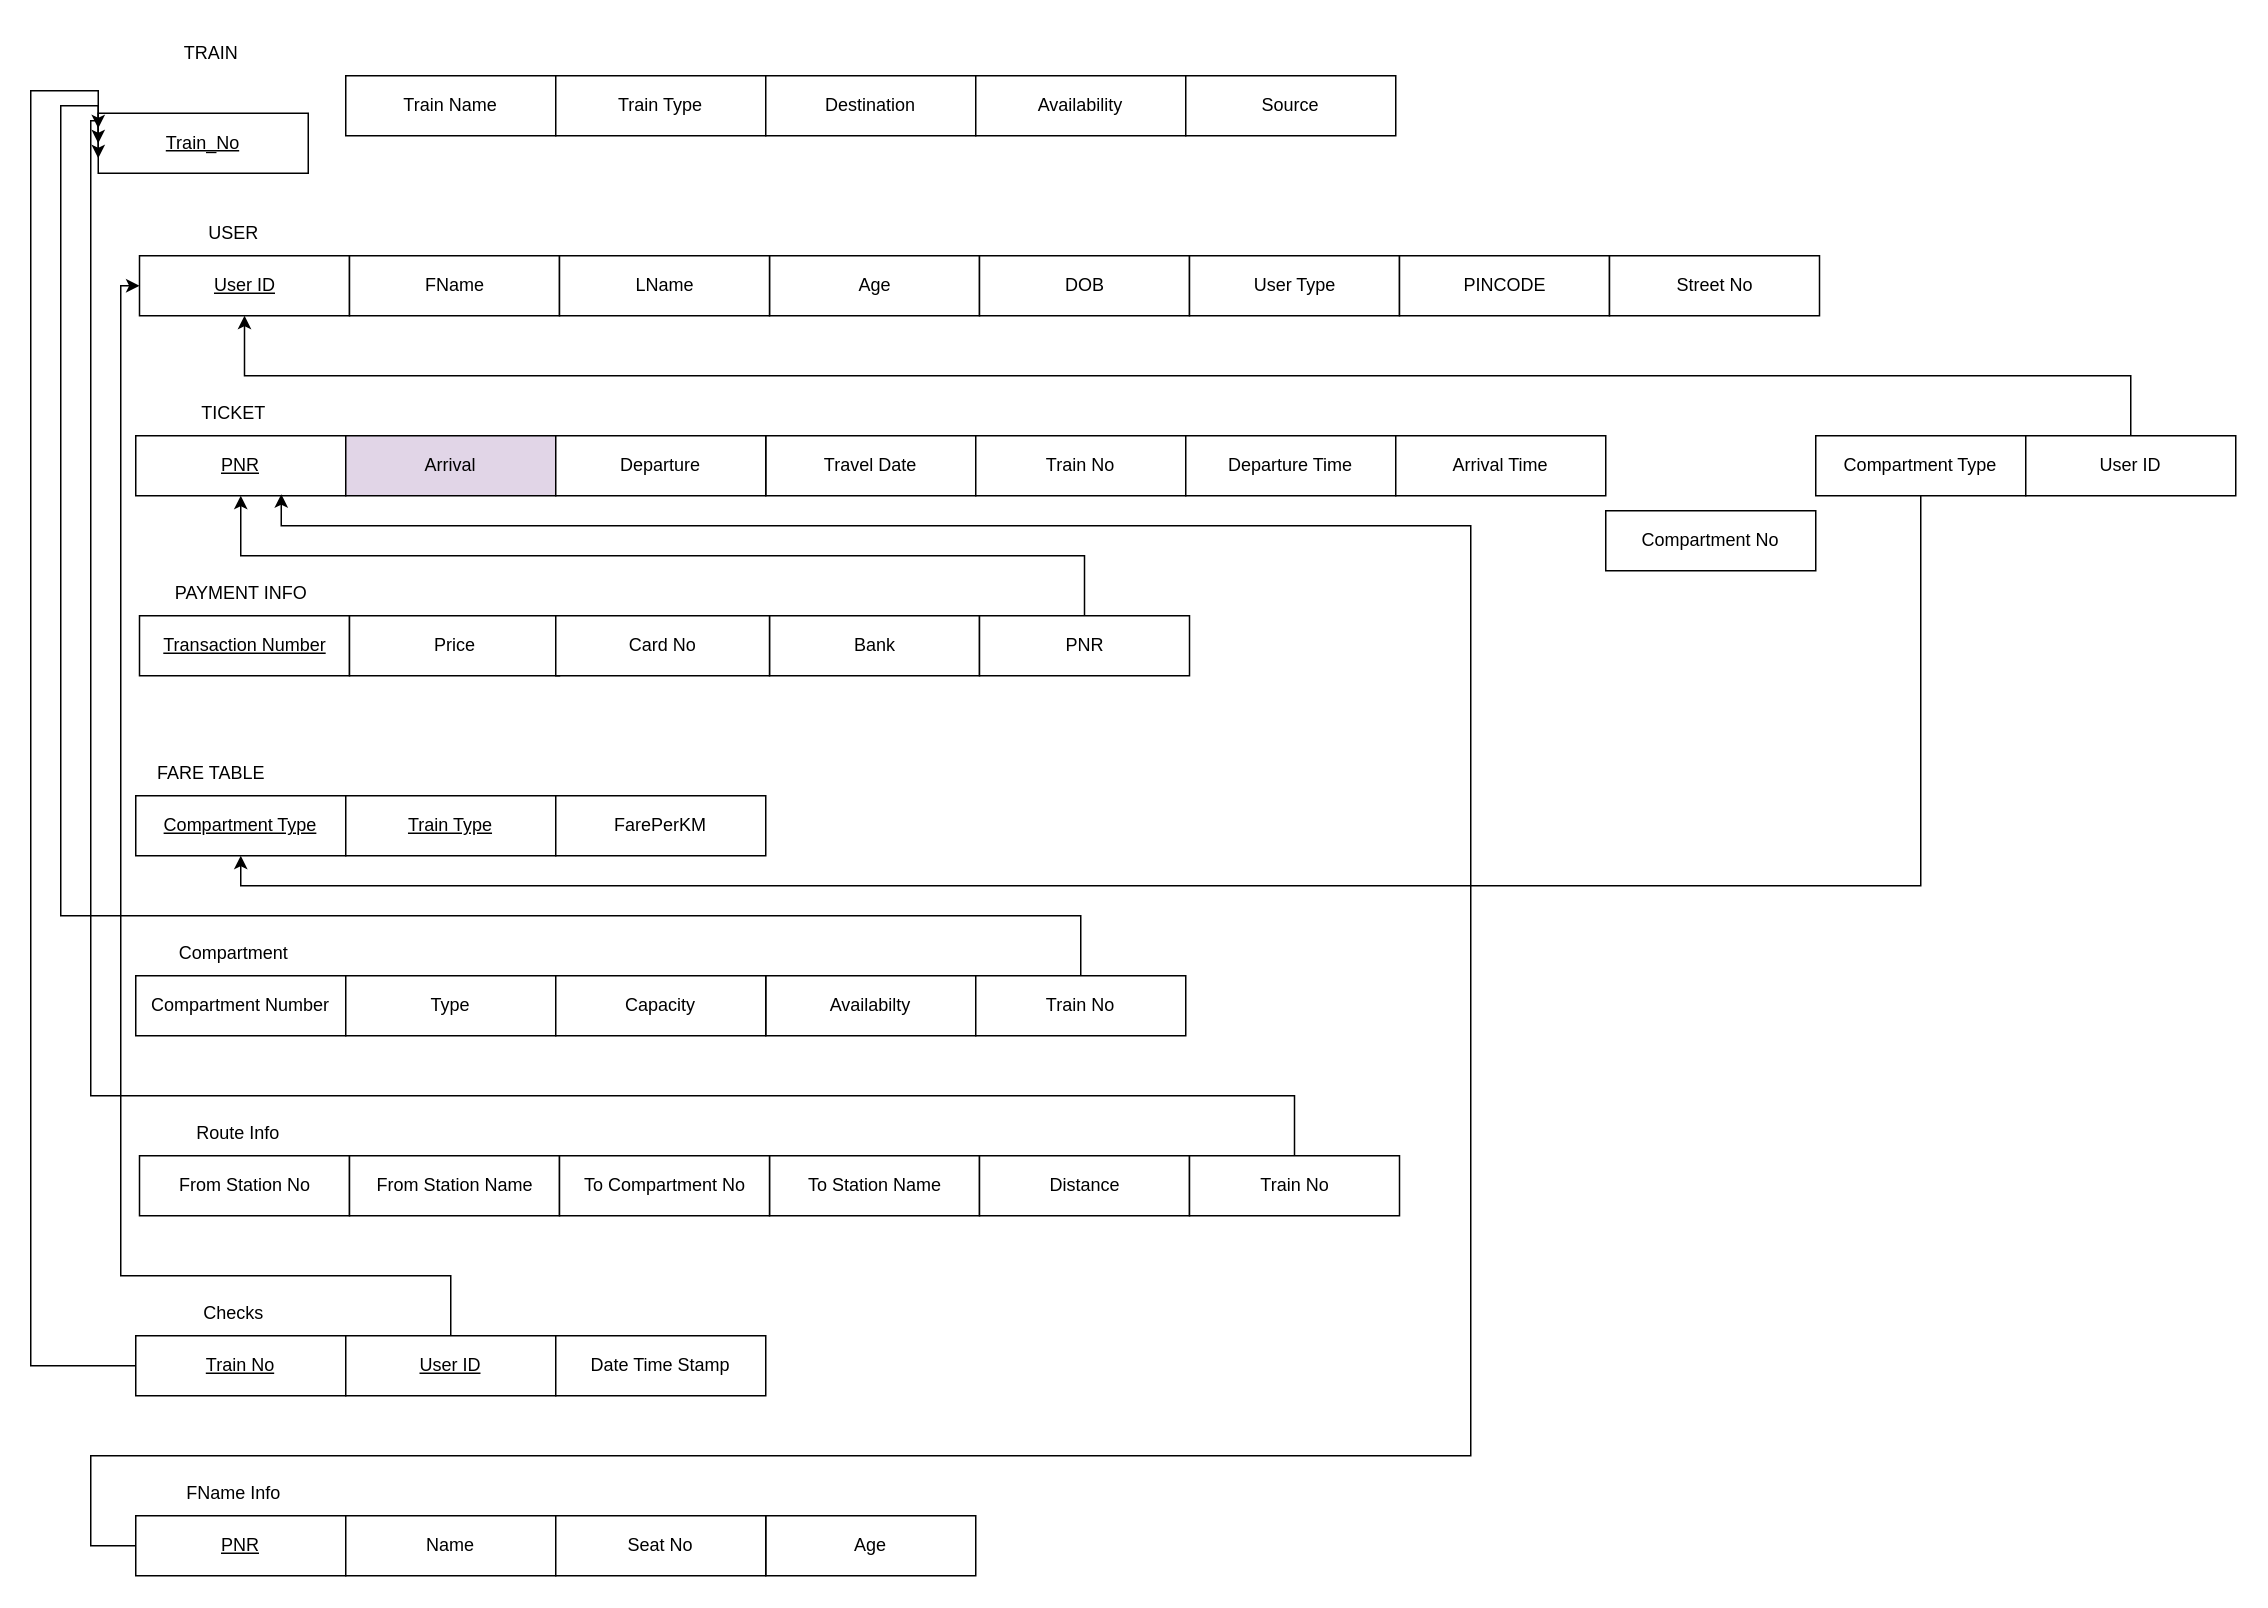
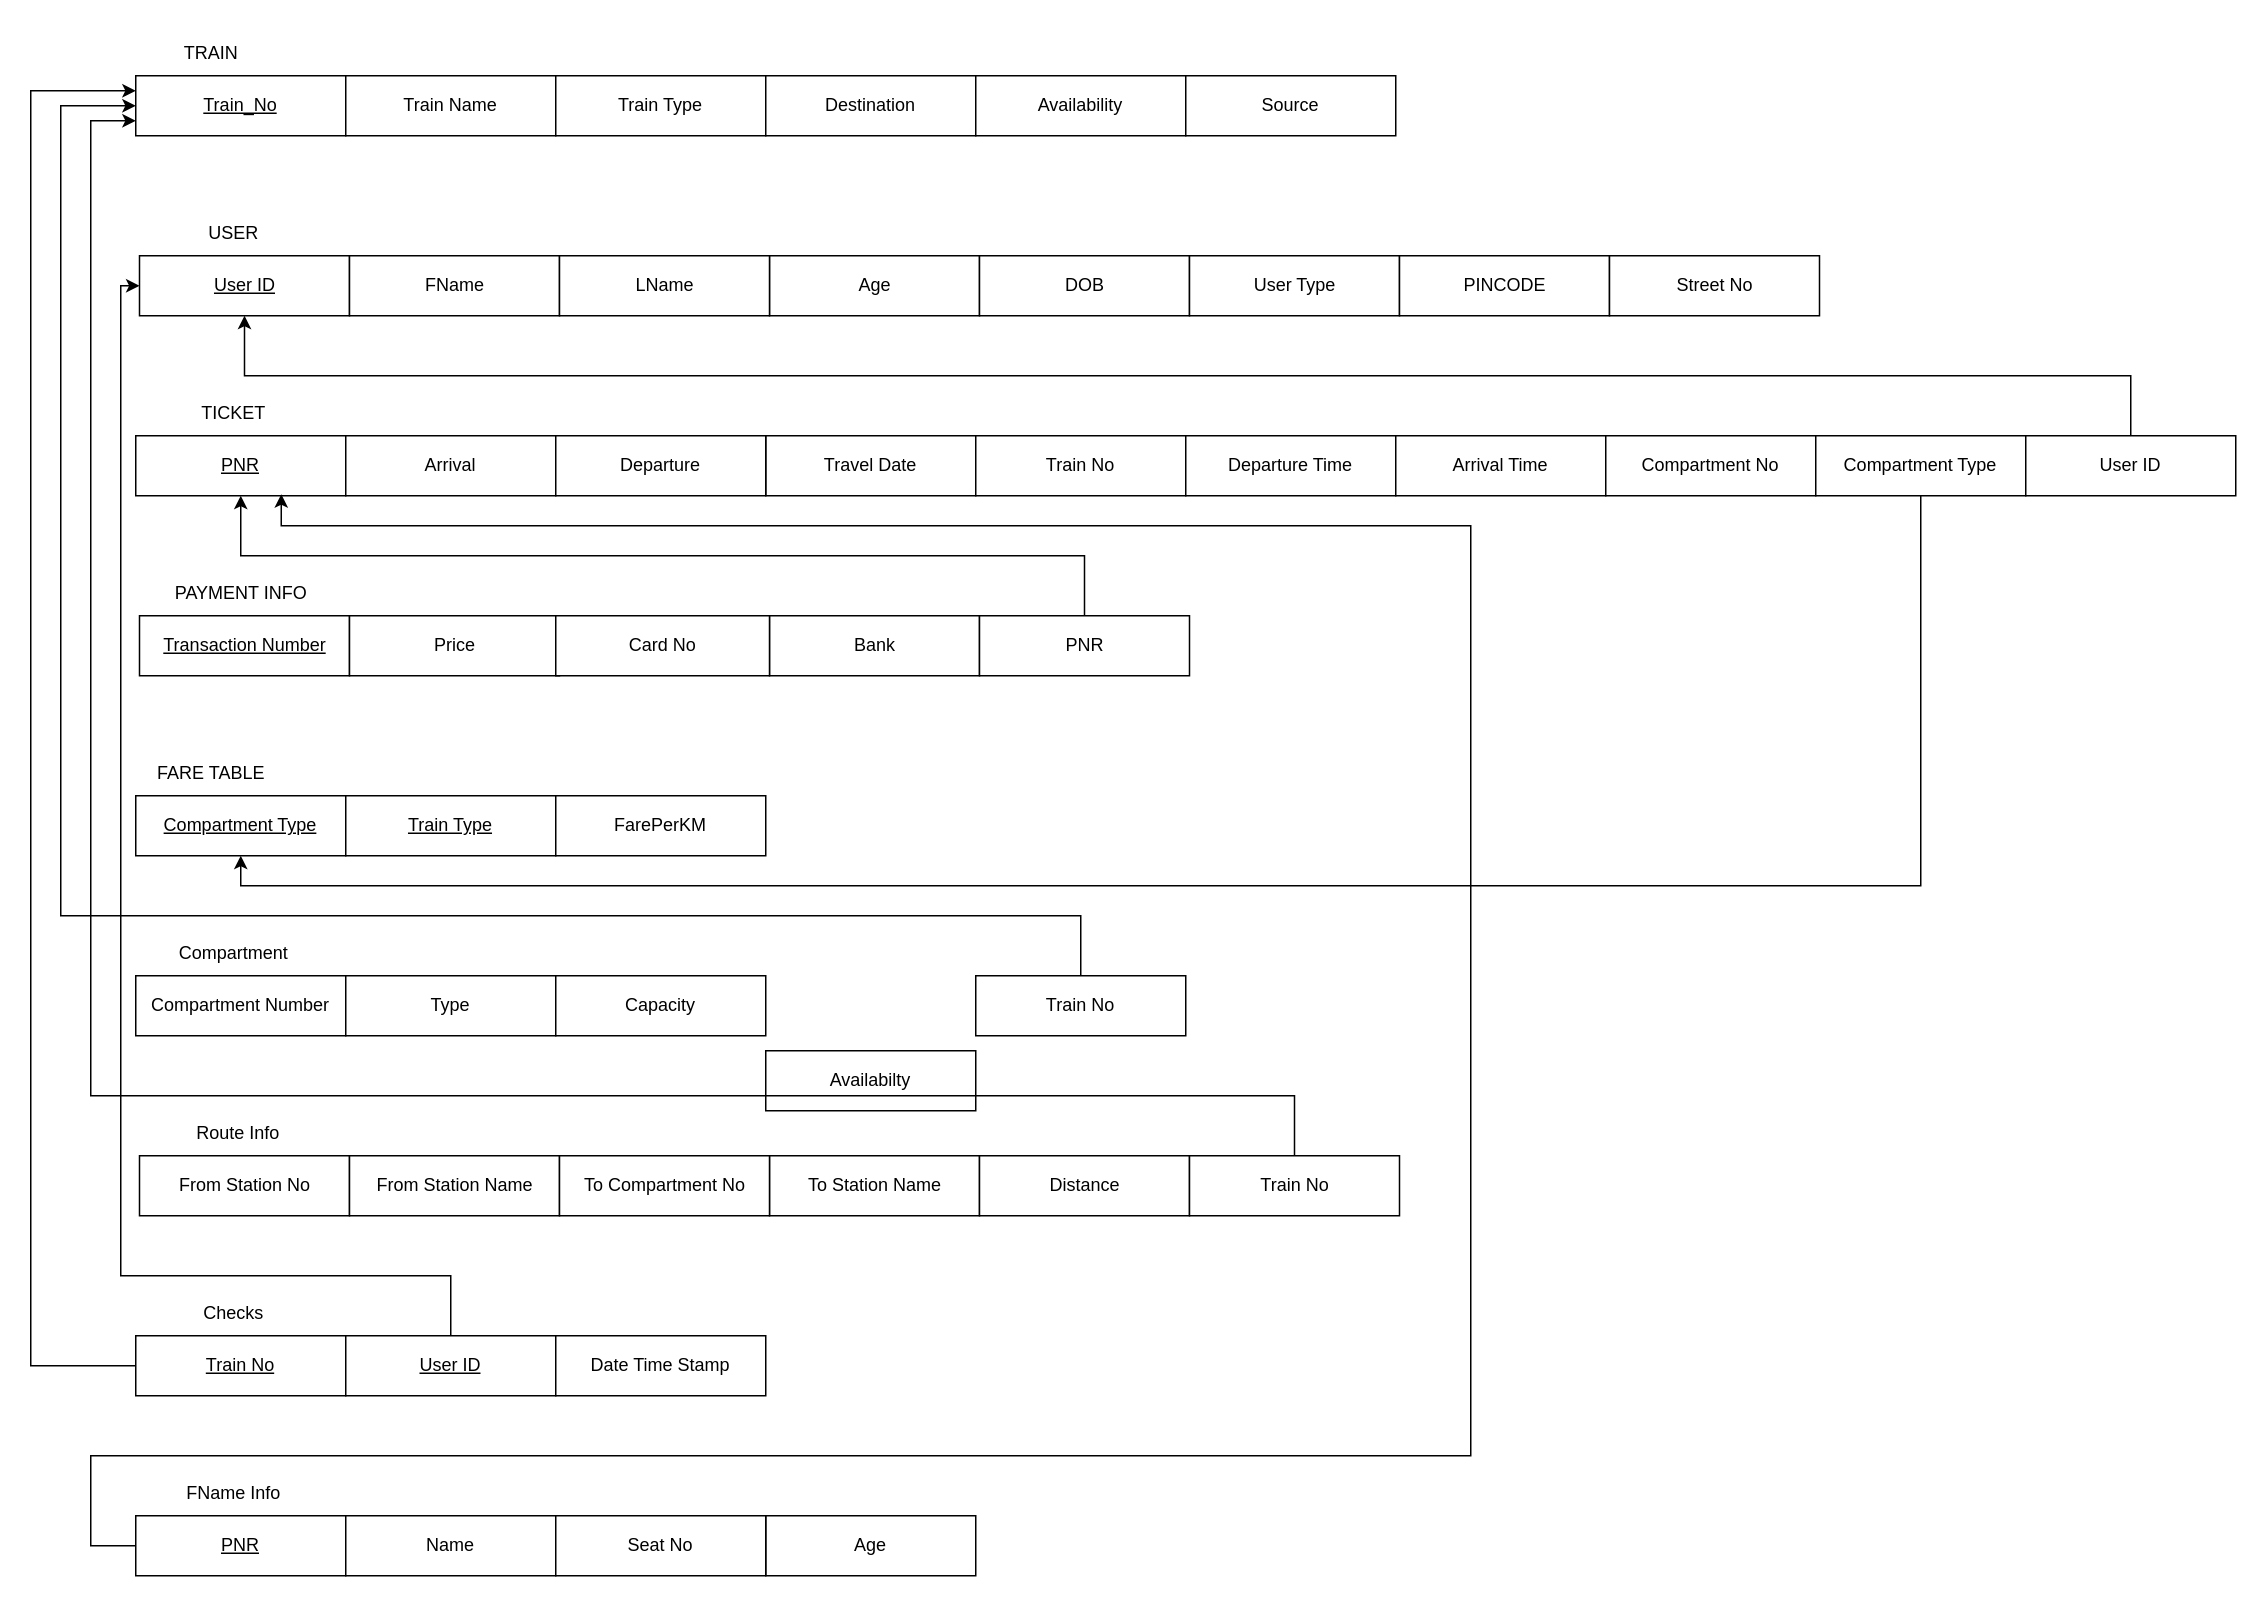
(203, 143) -> (241, 106)
(451, 466) -> (451, 466)
(1711, 541) -> (1711, 466)
(871, 1006) -> (871, 1081)
